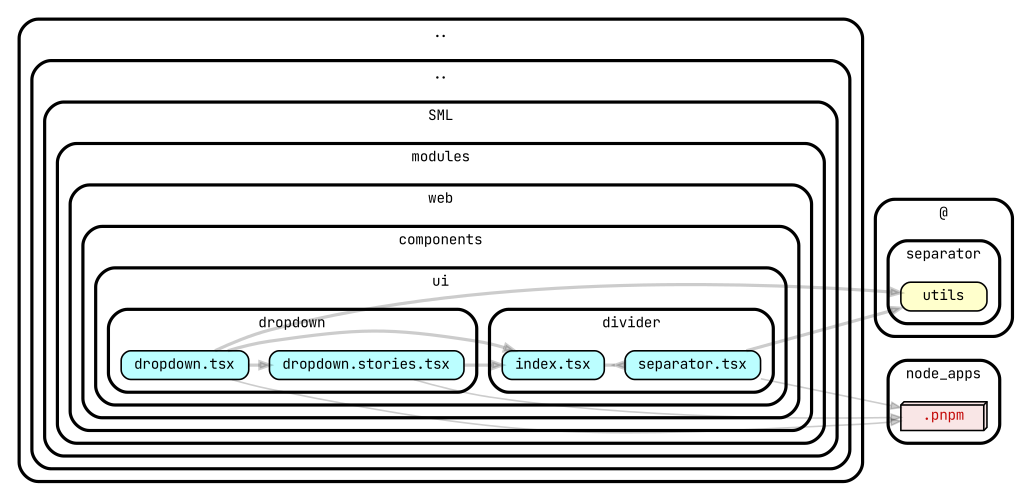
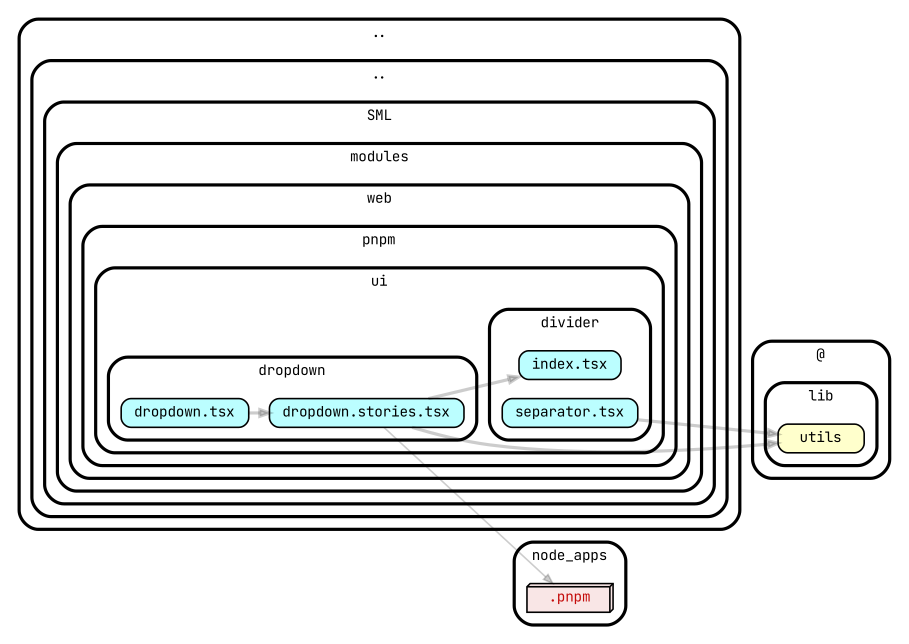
(441, 241) -> (379, 241)
(944, 255) -> (821, 397)
(549, 289) -> (589, 451)
(366, 331) -> none
(610, 365) -> none
(826, 392) -> none
(559, 431) -> none
